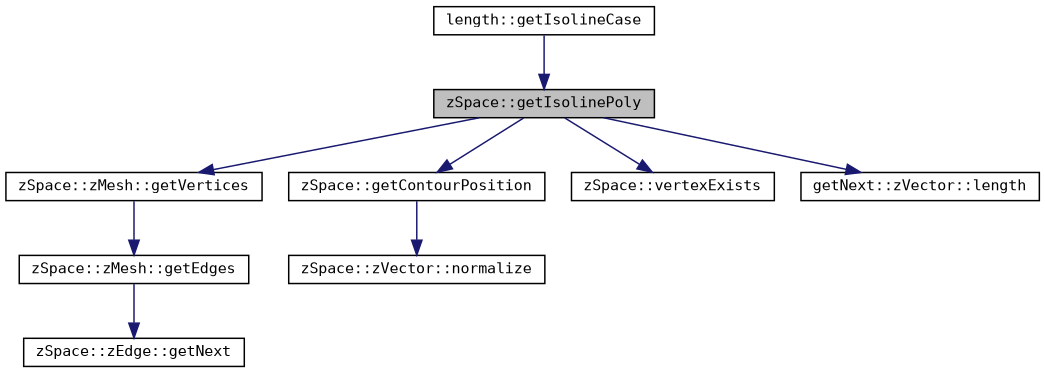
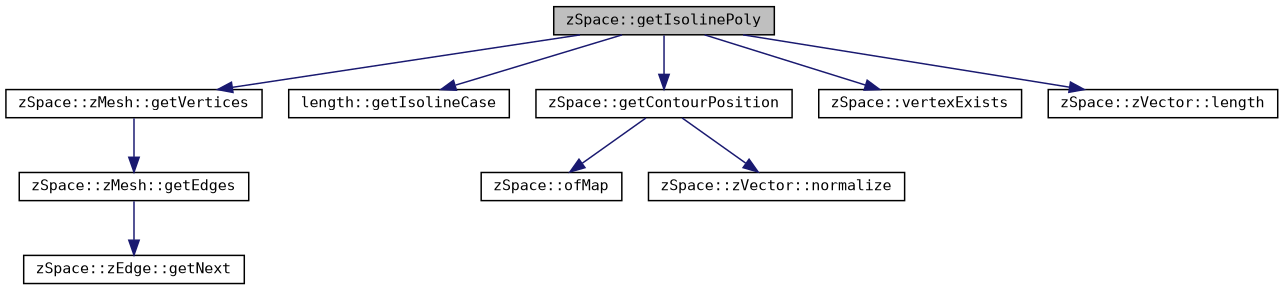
(544, 55) -> (539, 60)
none -> (552, 187)
(920, 187) -> (1163, 104)
